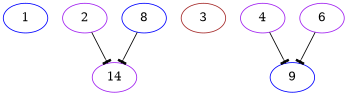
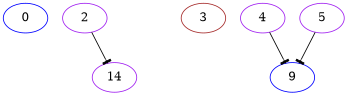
(26, 18) -> (26, 18)
(144, 18) -> none
(322, 18) -> (322, 18)
